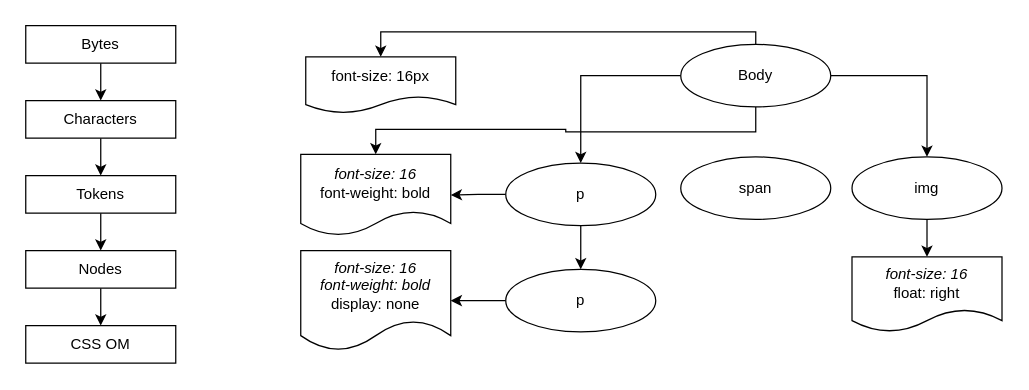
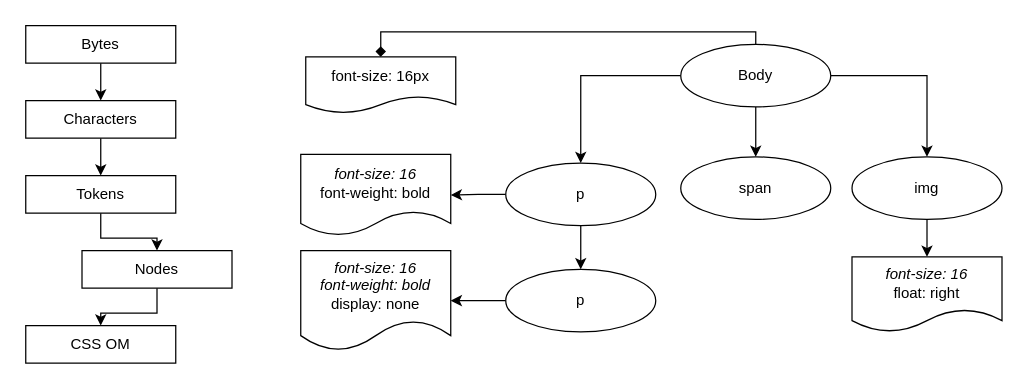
(381, 47) -> (381, 46)
(560, 129) -> (756, 139)
(101, 269) -> (157, 269)
